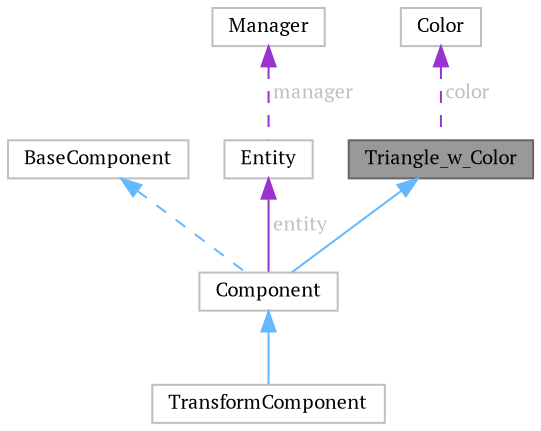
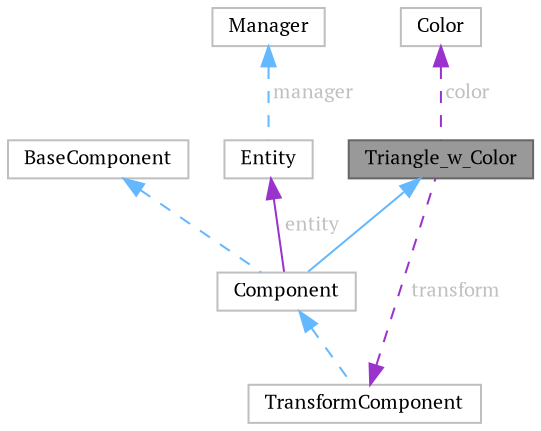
(269, 103) -> (269, 103)
none -> (406, 272)
(269, 358) -> (332, 356)
